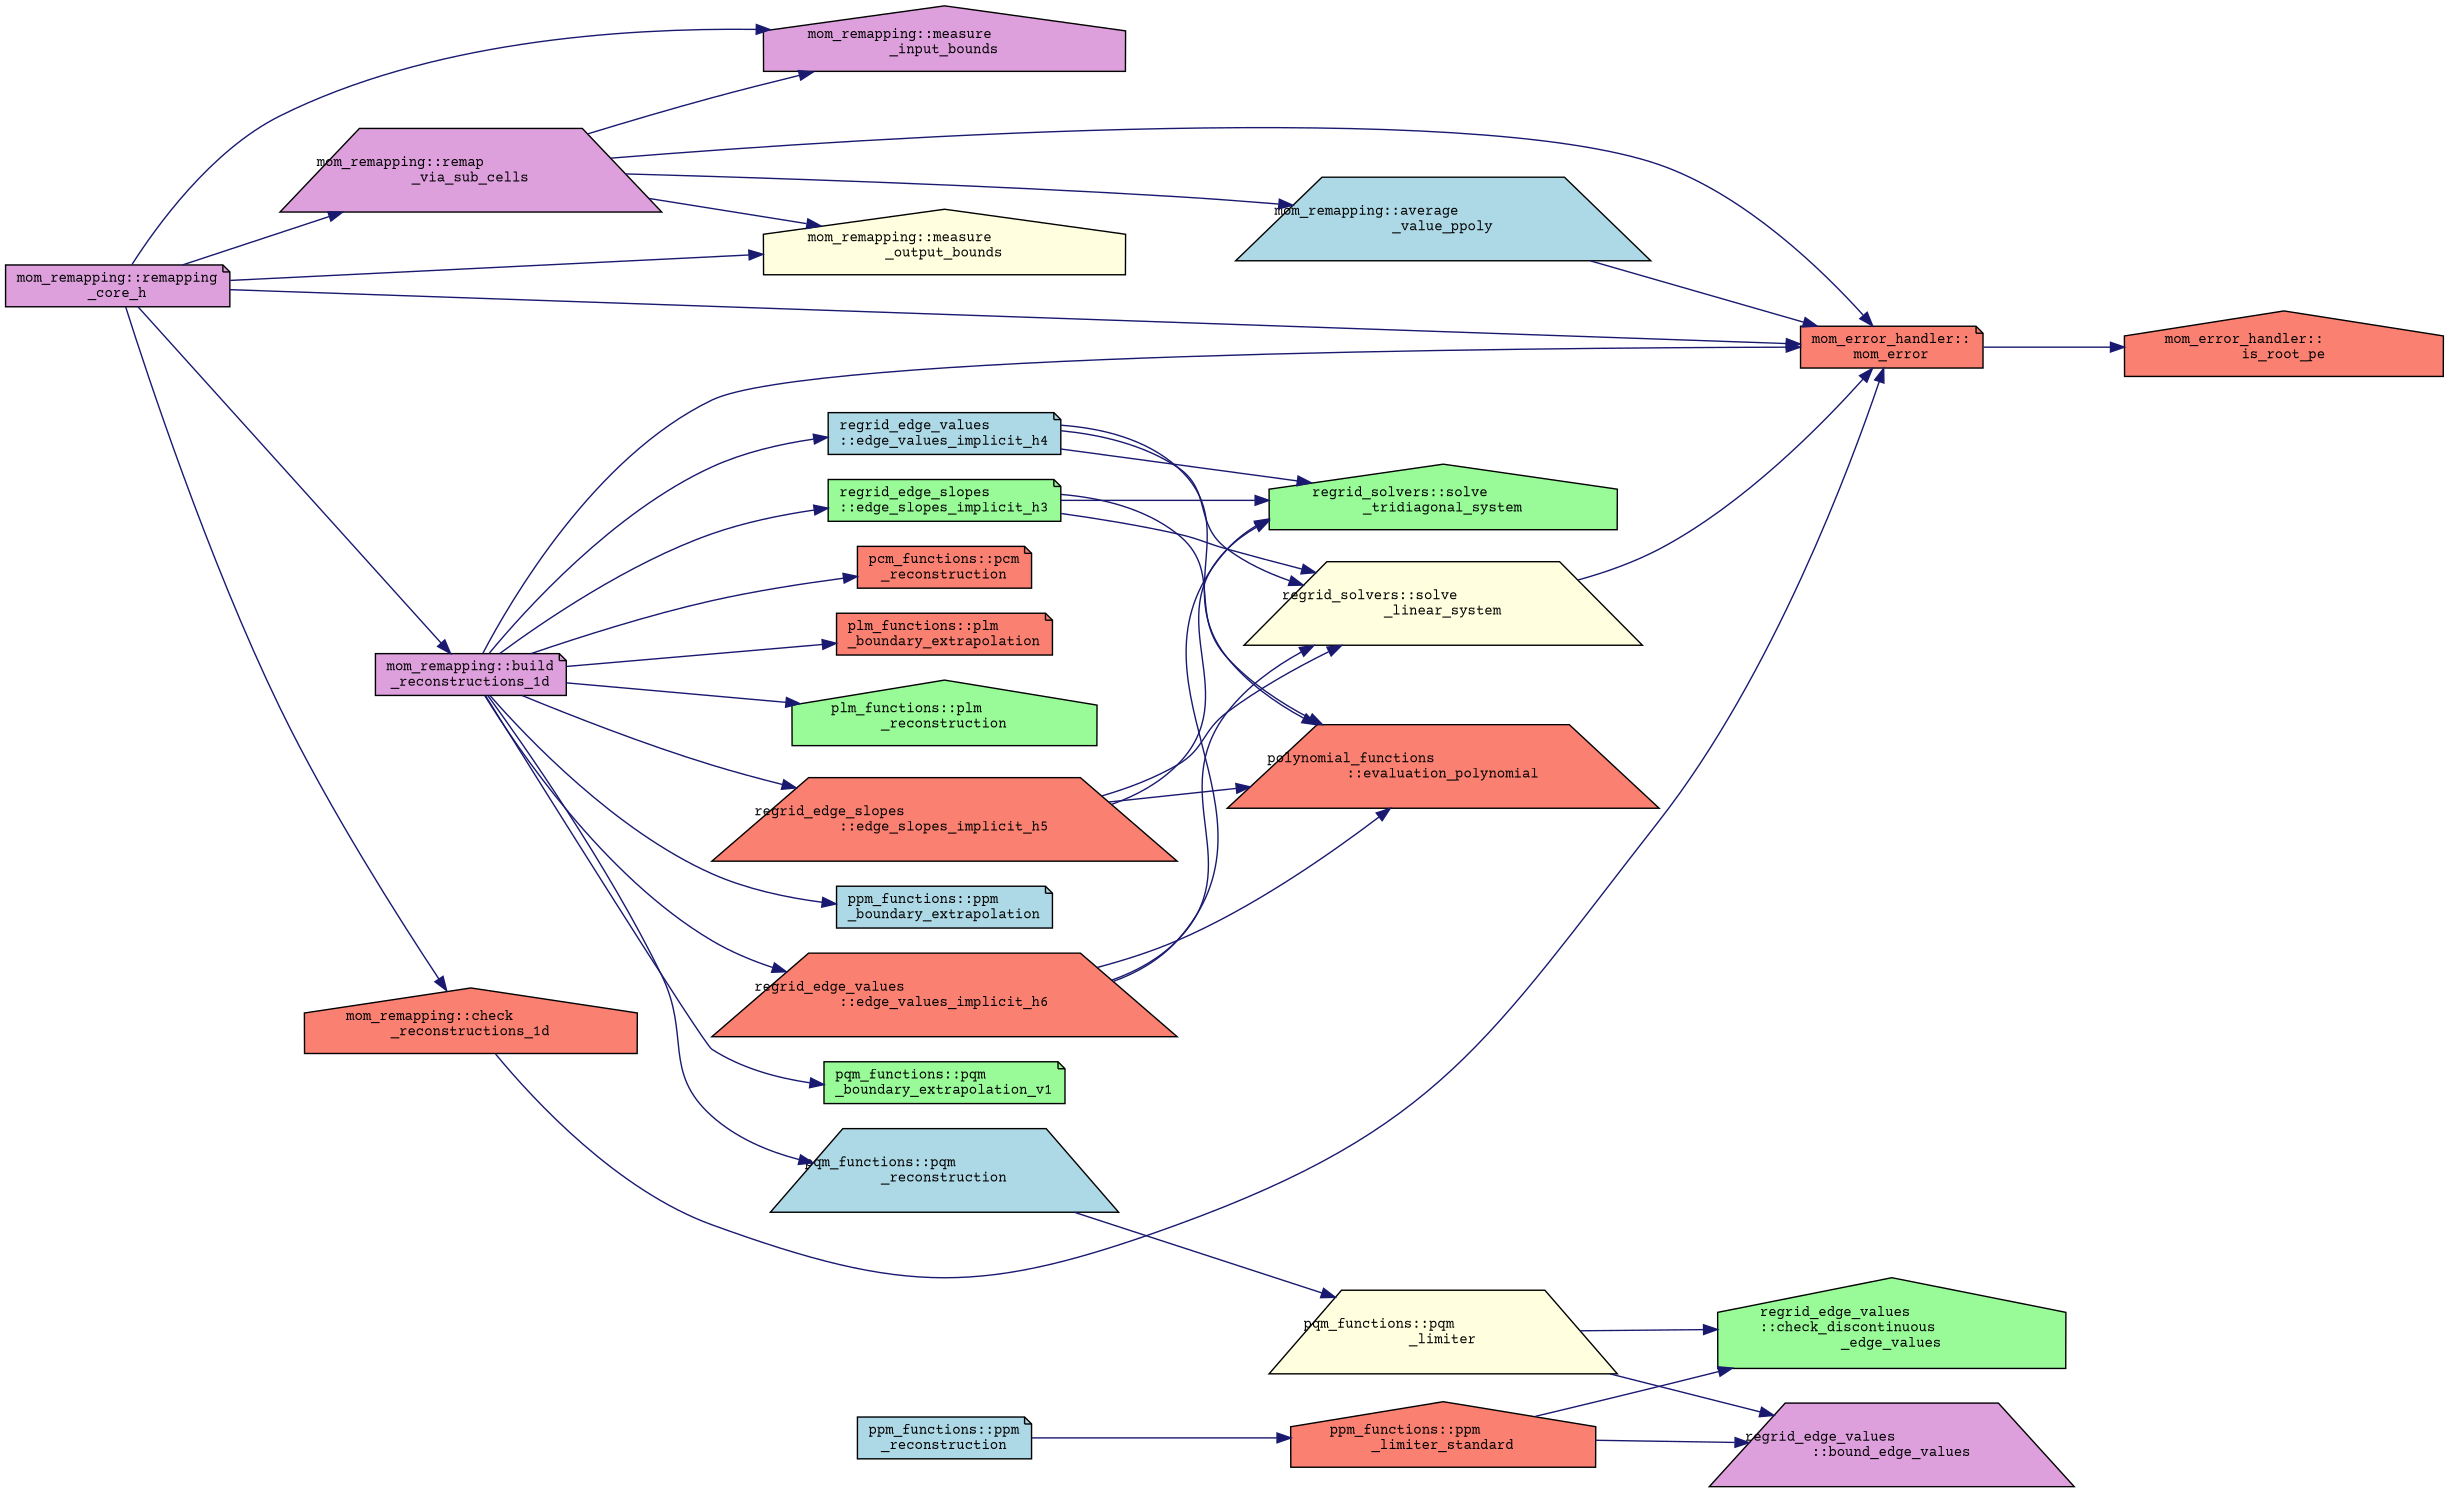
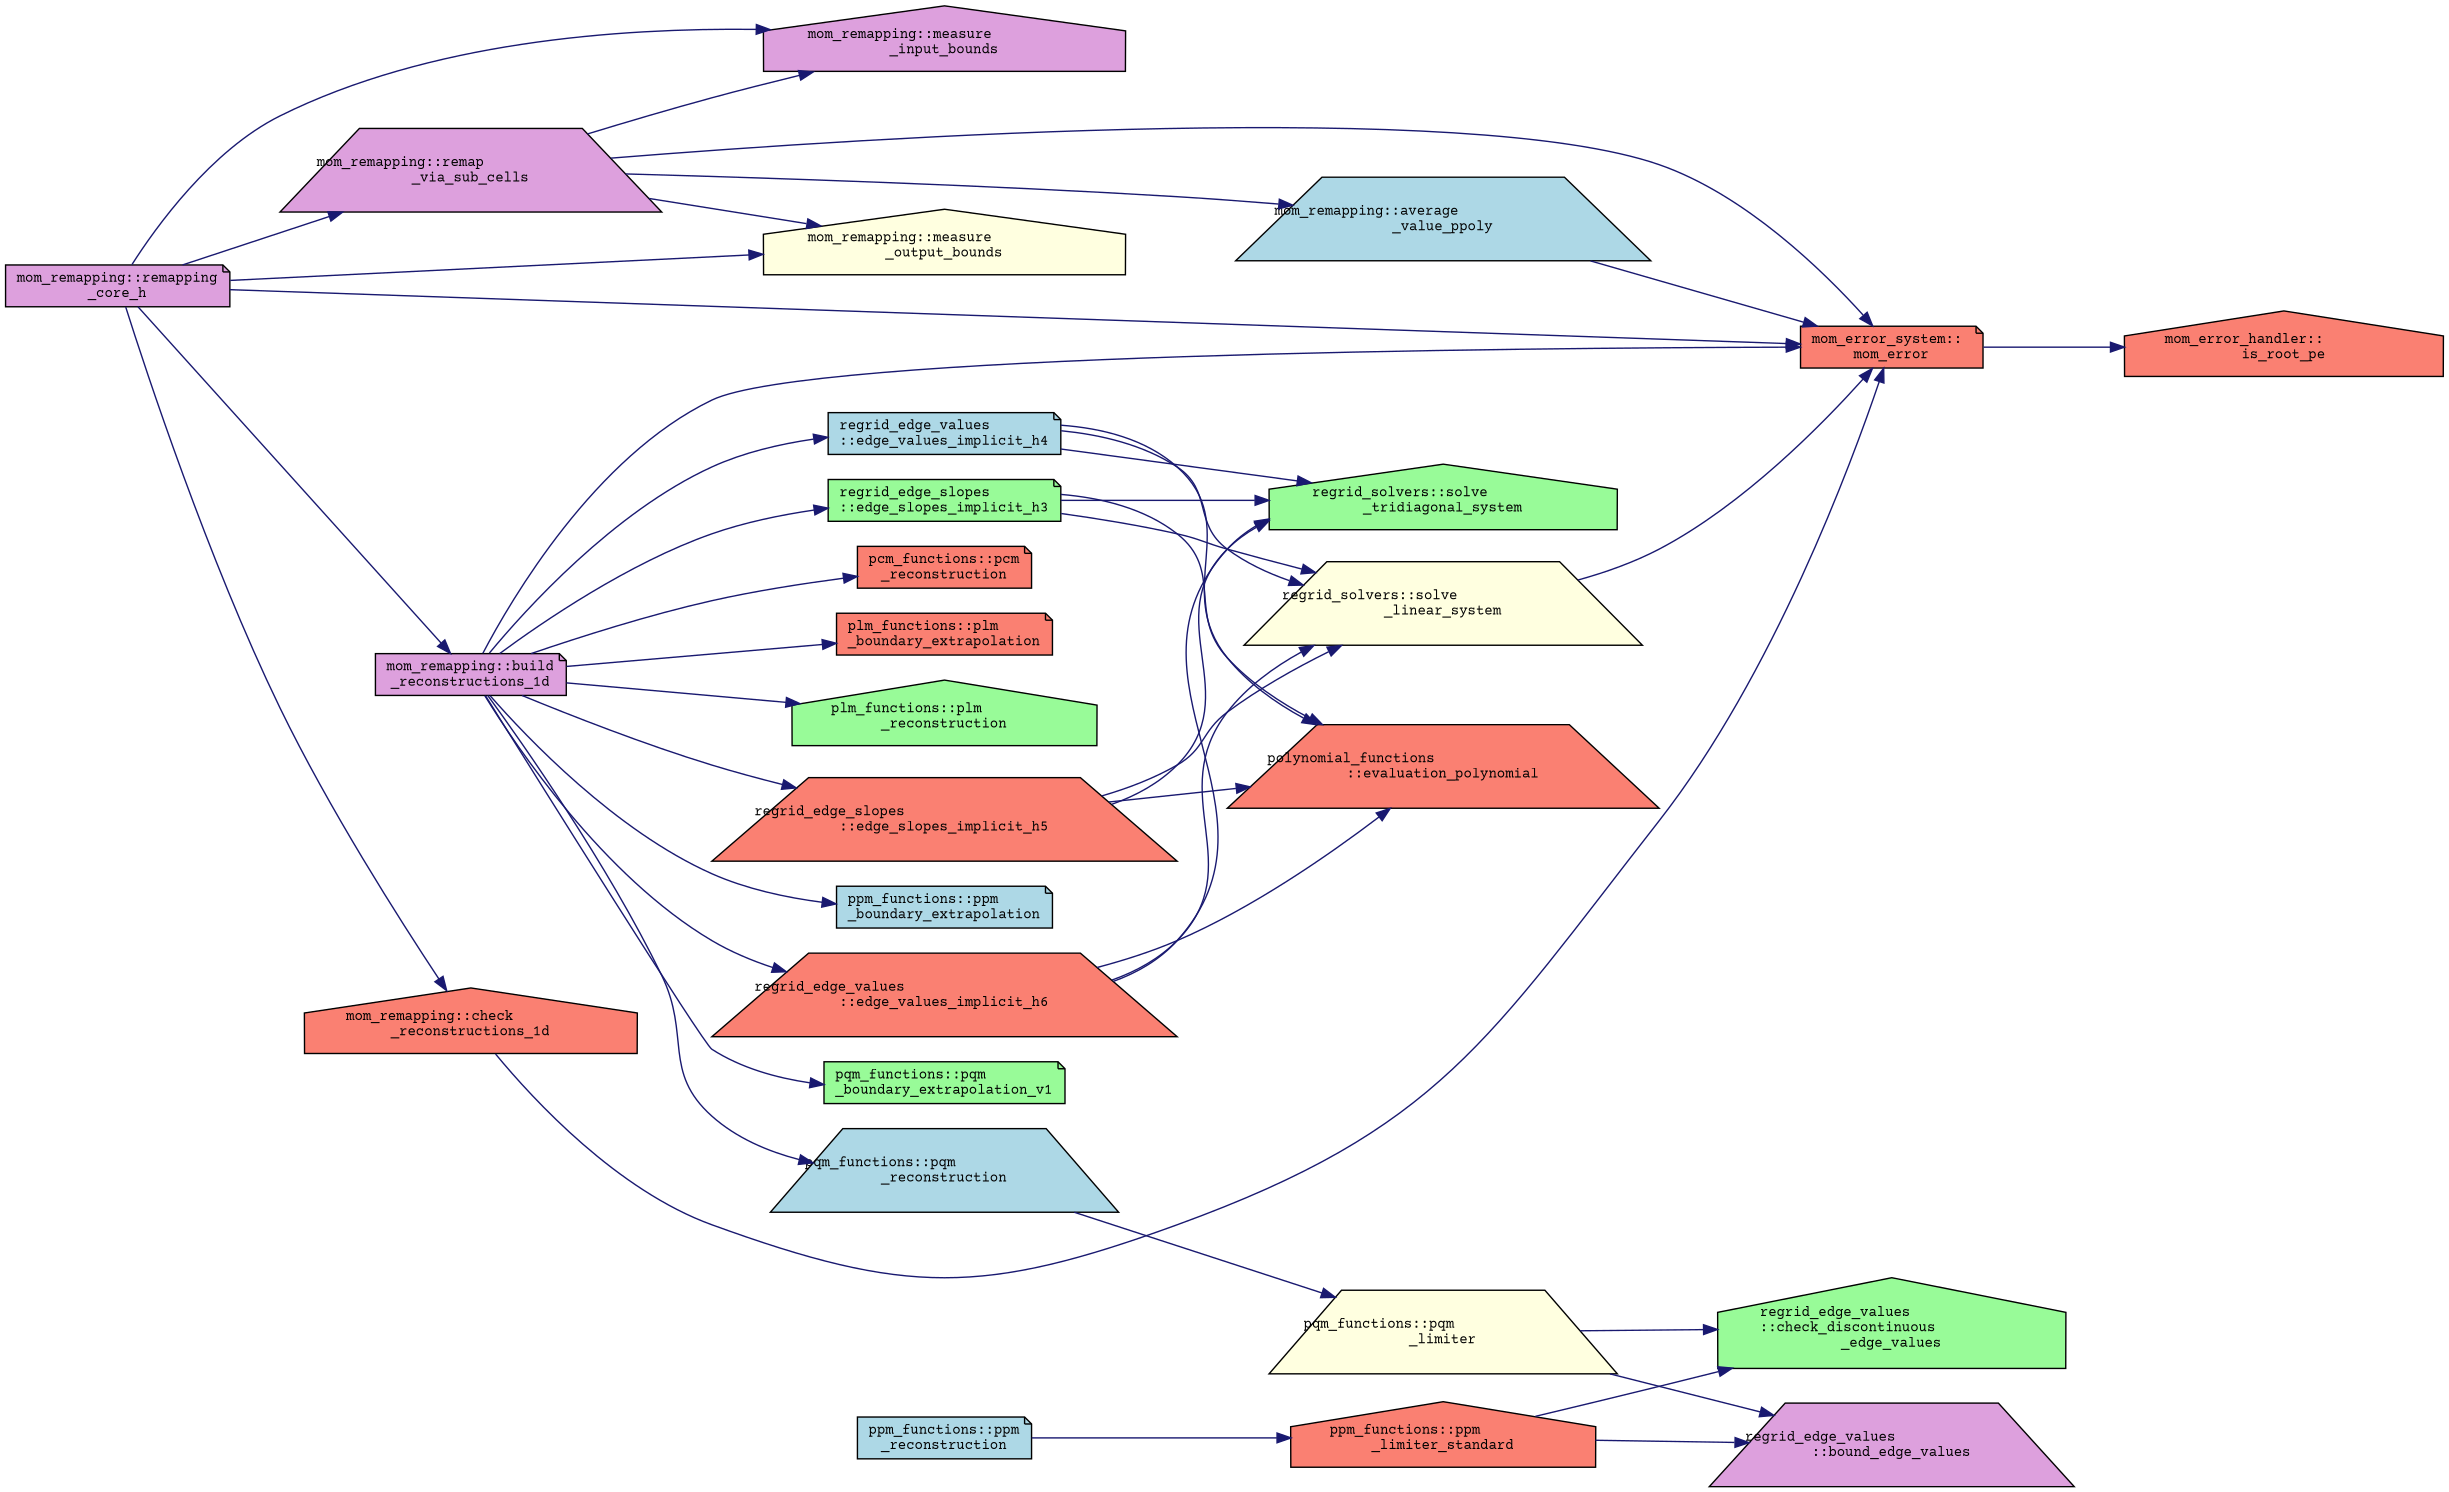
(1892, 347) -> (1892, 347)
